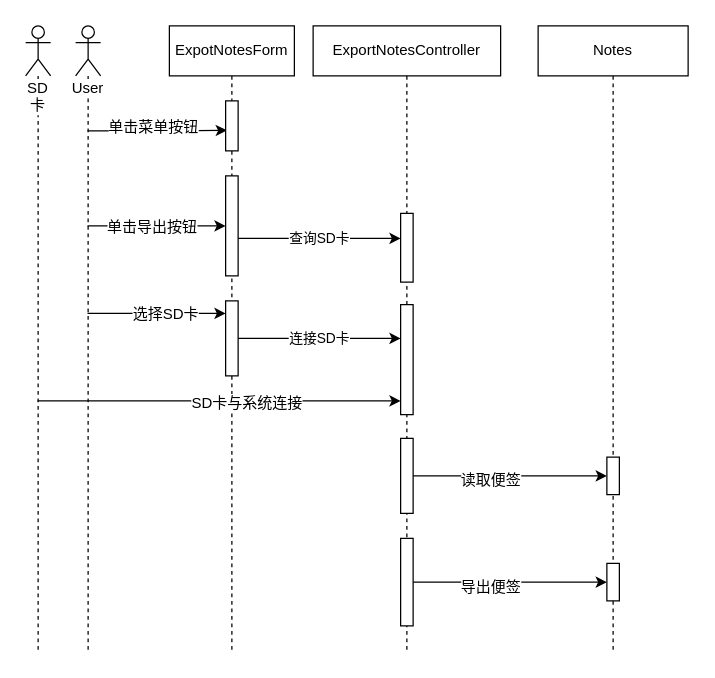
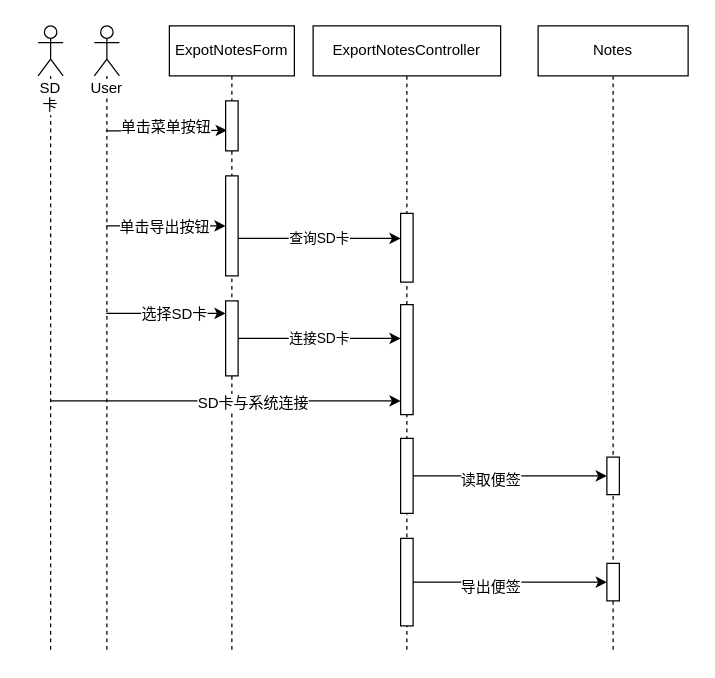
(38, 338) -> (51, 338)
(88, 338) -> (107, 338)
